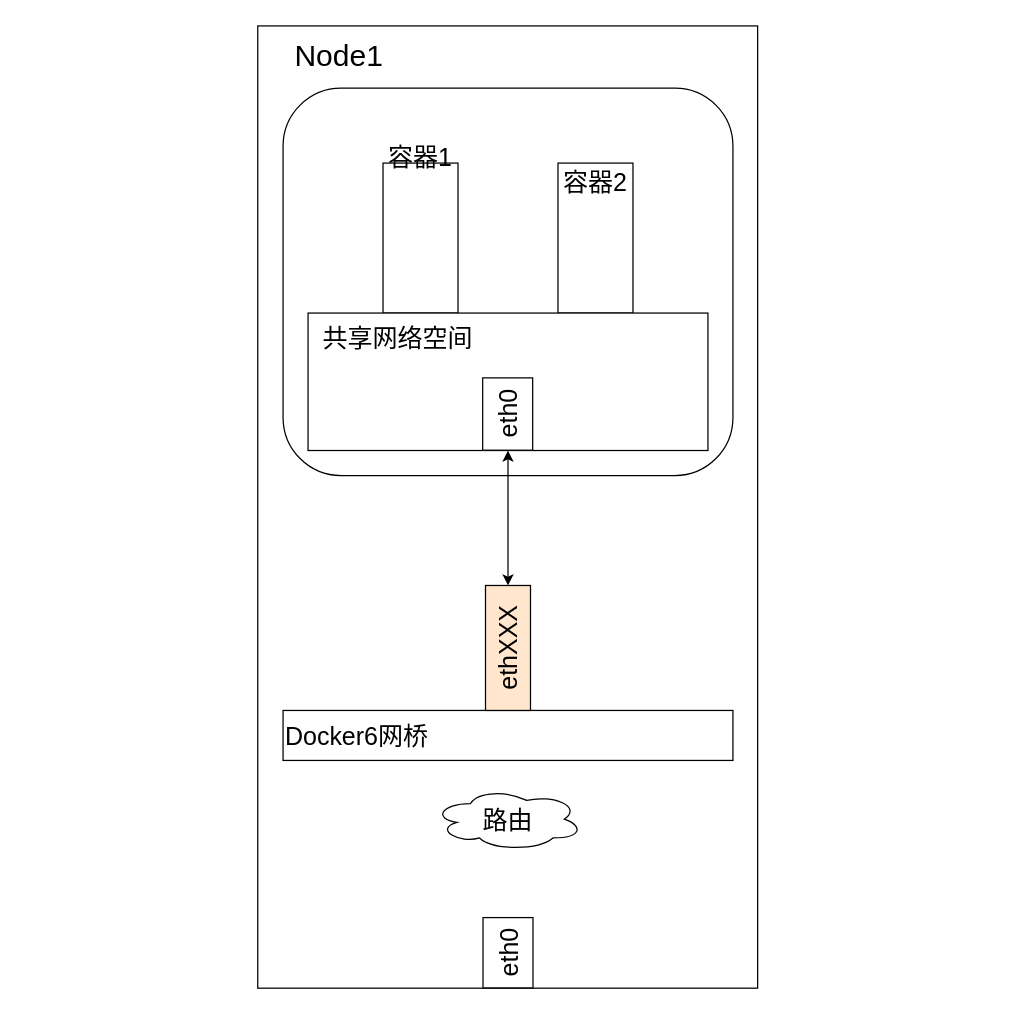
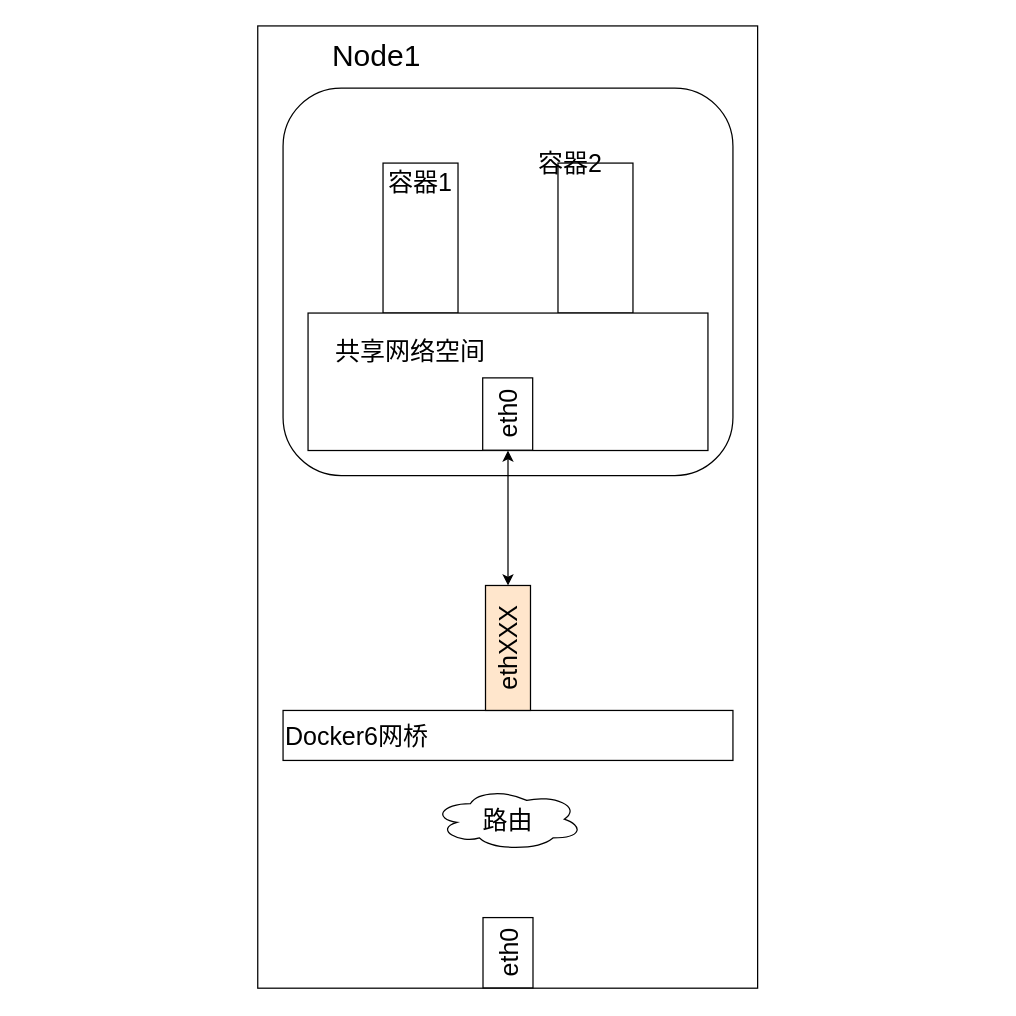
(339, 57) -> (377, 57)
(421, 157) -> (421, 182)
(596, 182) -> (571, 163)
(402, 338) -> (414, 351)
